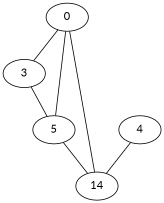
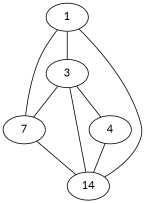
(67, 17) -> (67, 17)
none -> (89, 102)
(54, 130) -> (24, 130)
none -> (78, 130)
